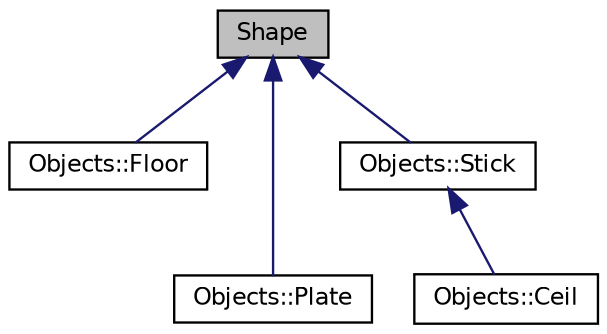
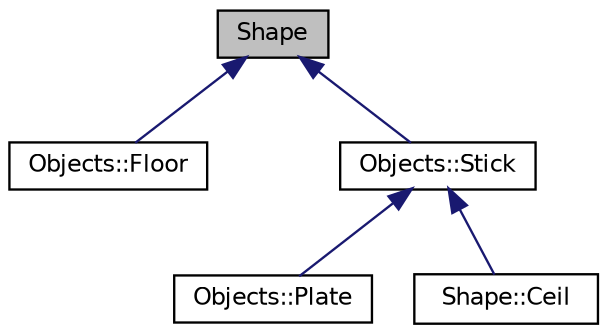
(273, 178) -> (346, 240)
(506, 299) -> (506, 299)
